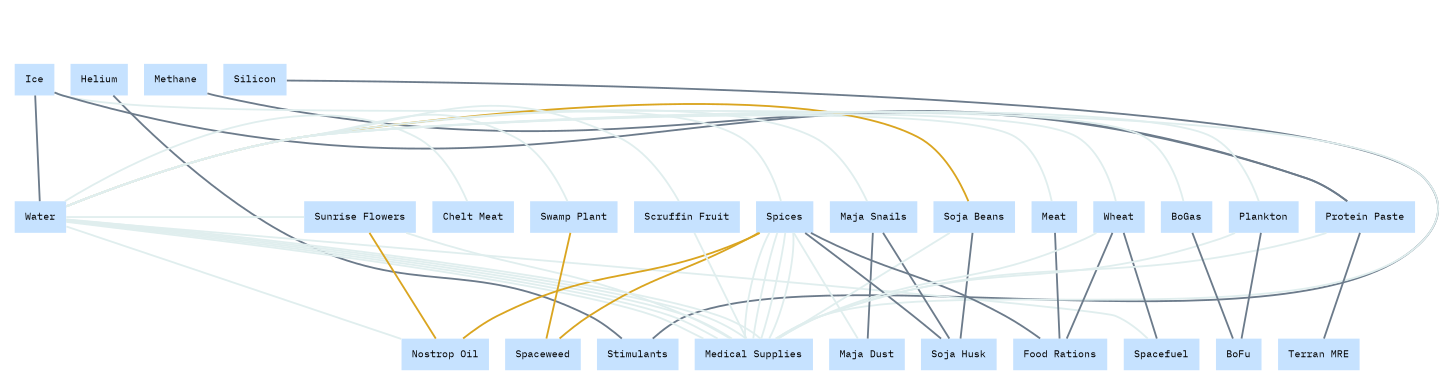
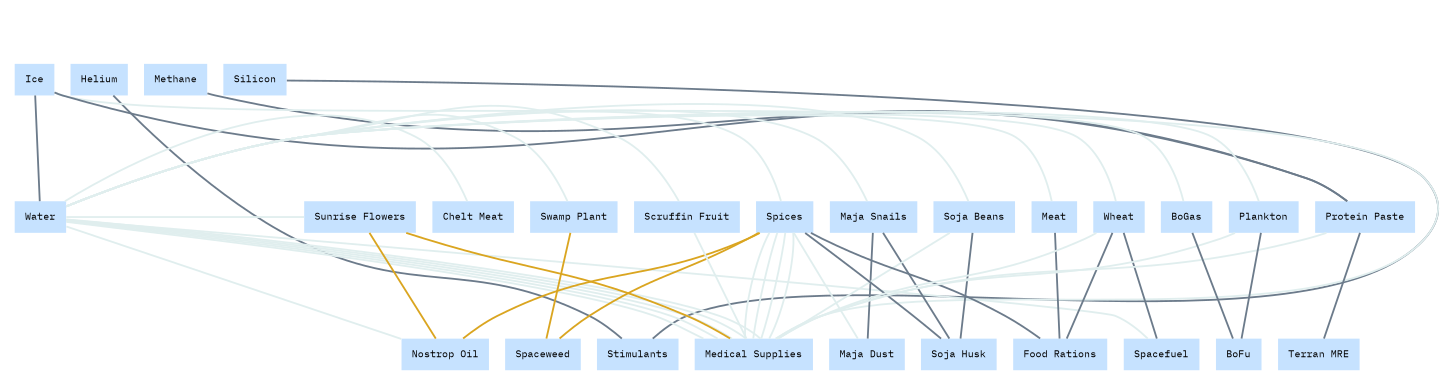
(625, 106) -> (625, 106)
(571, 277) -> (571, 277)
